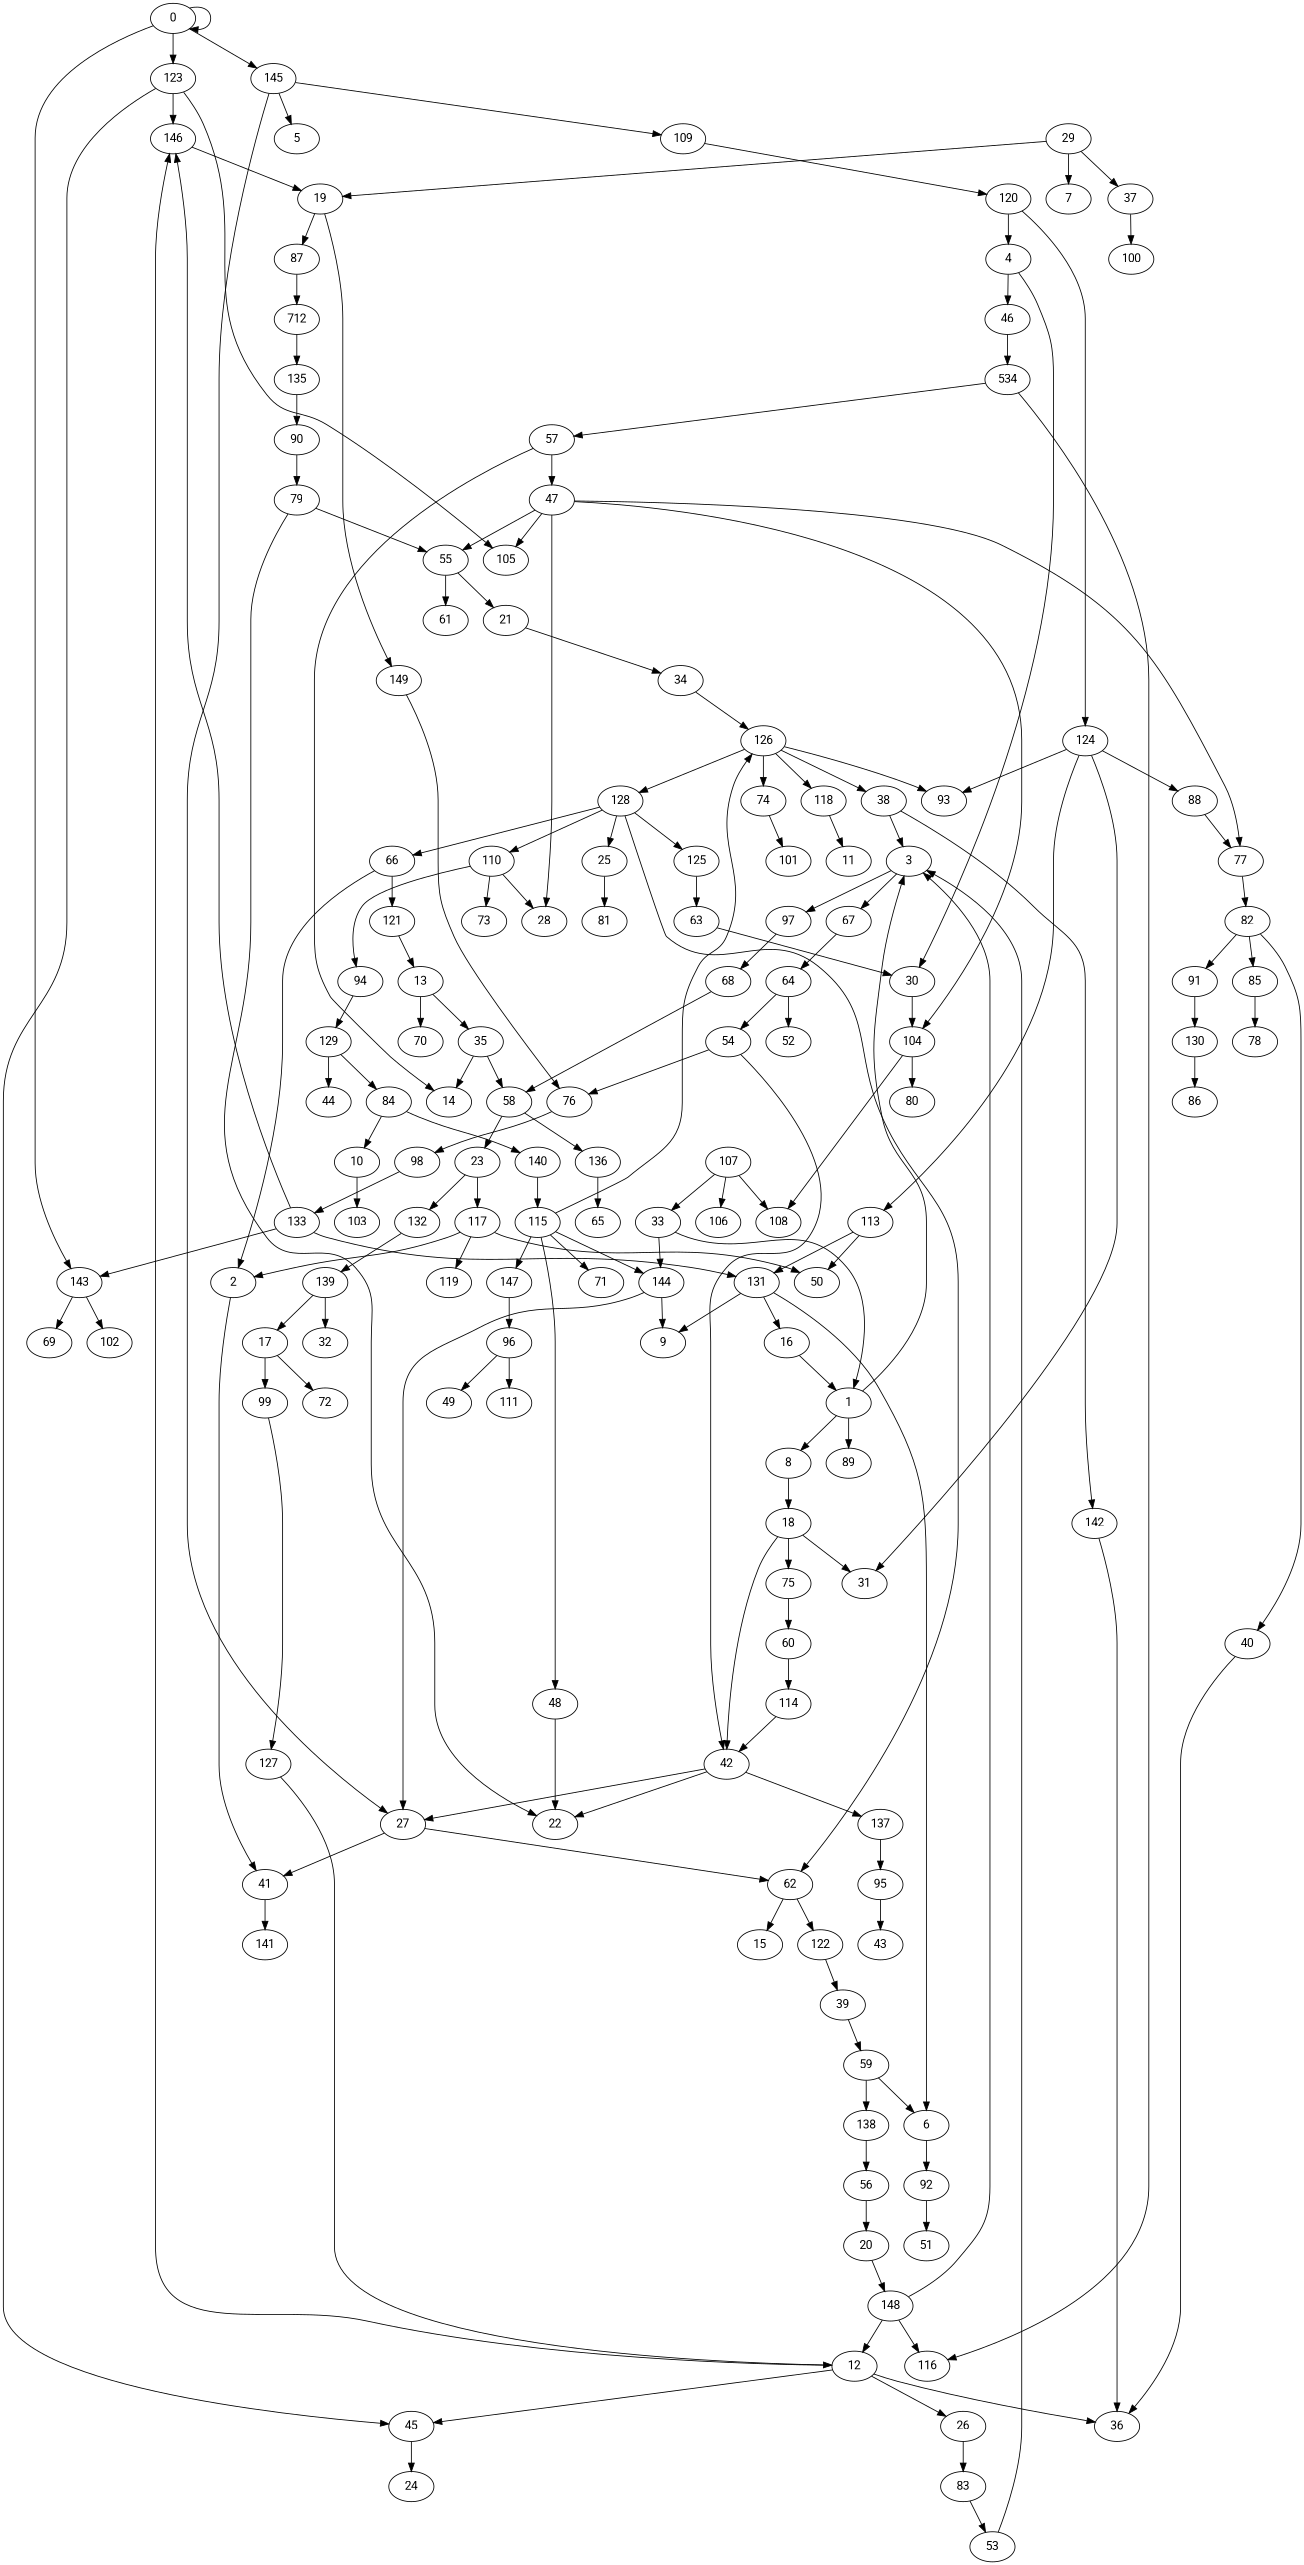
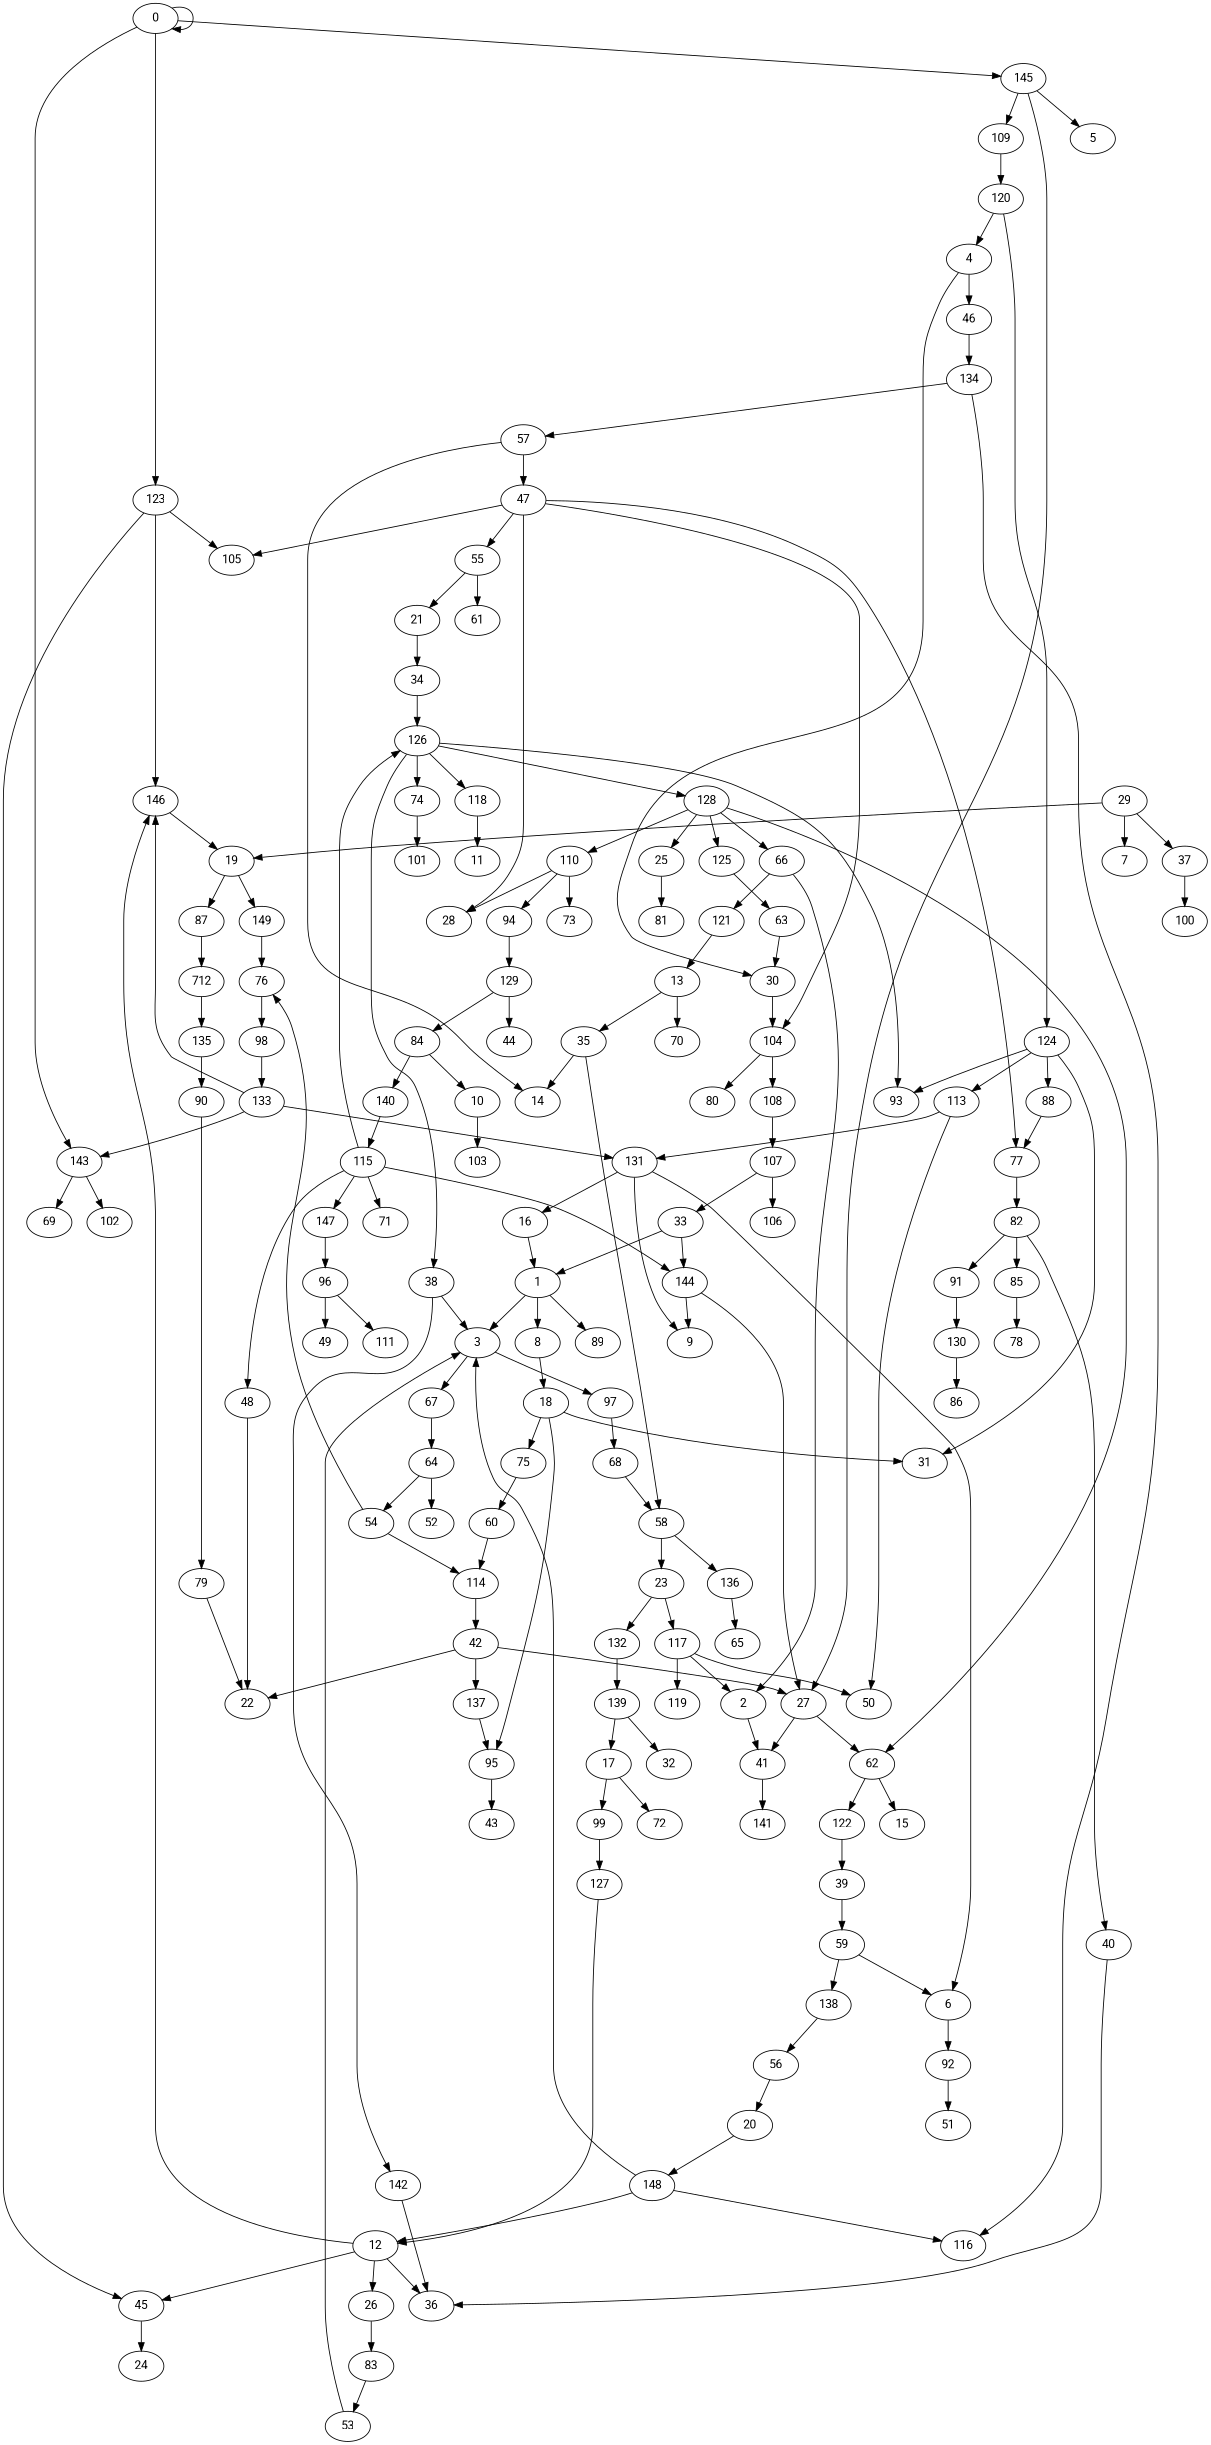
(1008, 380) -> (969, 380)
(367, 529) -> none
(751, 1189) -> (773, 1128)
(711, 1352) -> (420, 1551)
(739, 1635) -> (540, 1581)
